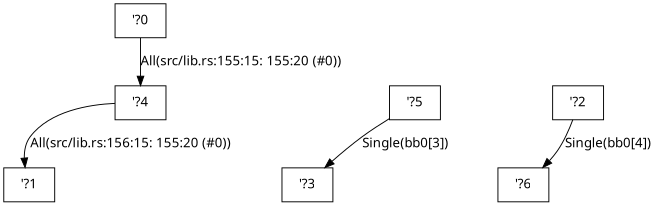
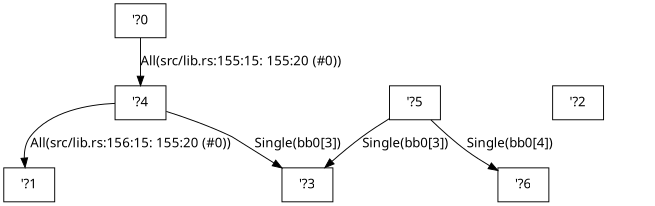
none -> (222, 132)
(563, 141) -> (459, 145)
